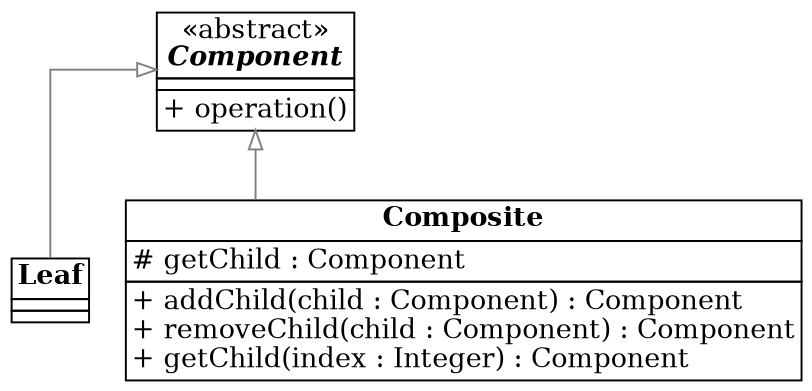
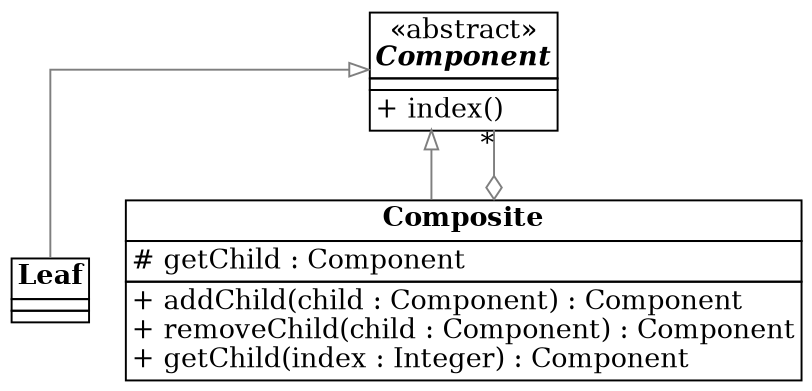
(256, 109) -> (440, 109)
none -> (494, 153)
